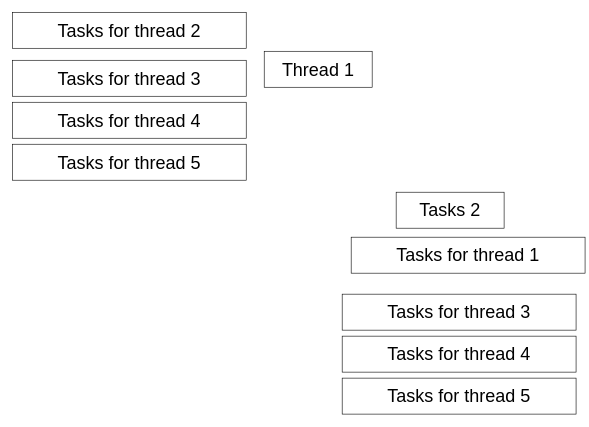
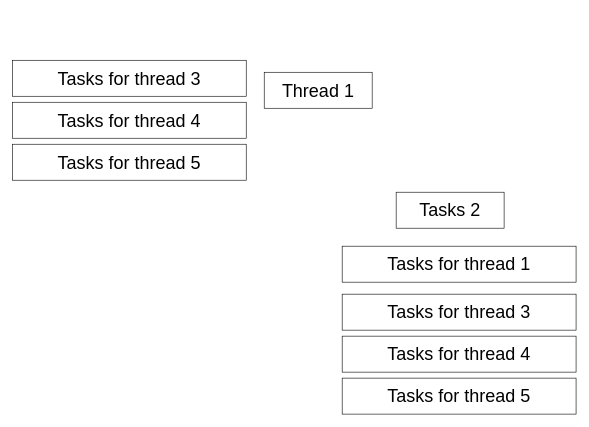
(129, 30) -> none
(318, 69) -> (318, 90)
(468, 255) -> (459, 264)
